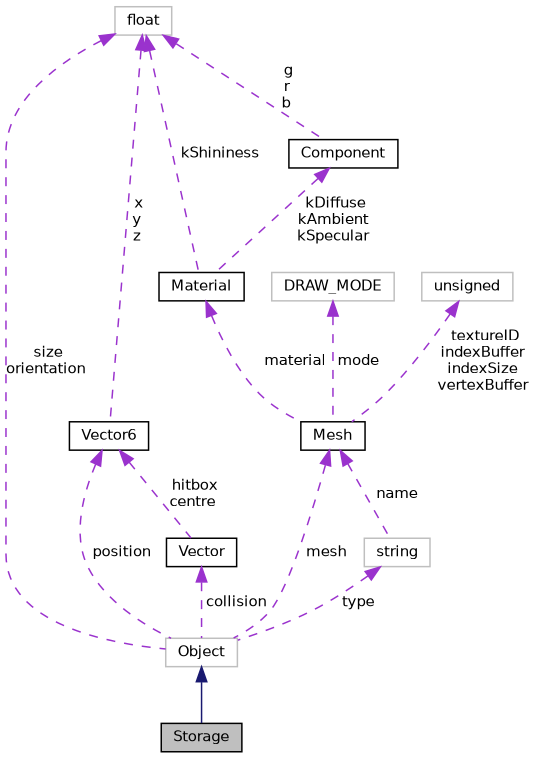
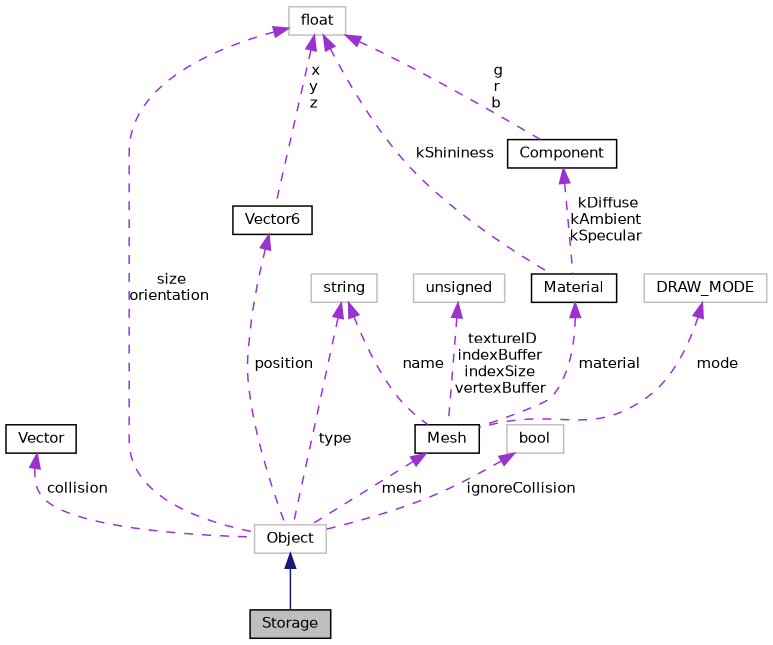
none -> (535, 439)
(160, 500) -> none
(369, 501) -> (383, 376)
